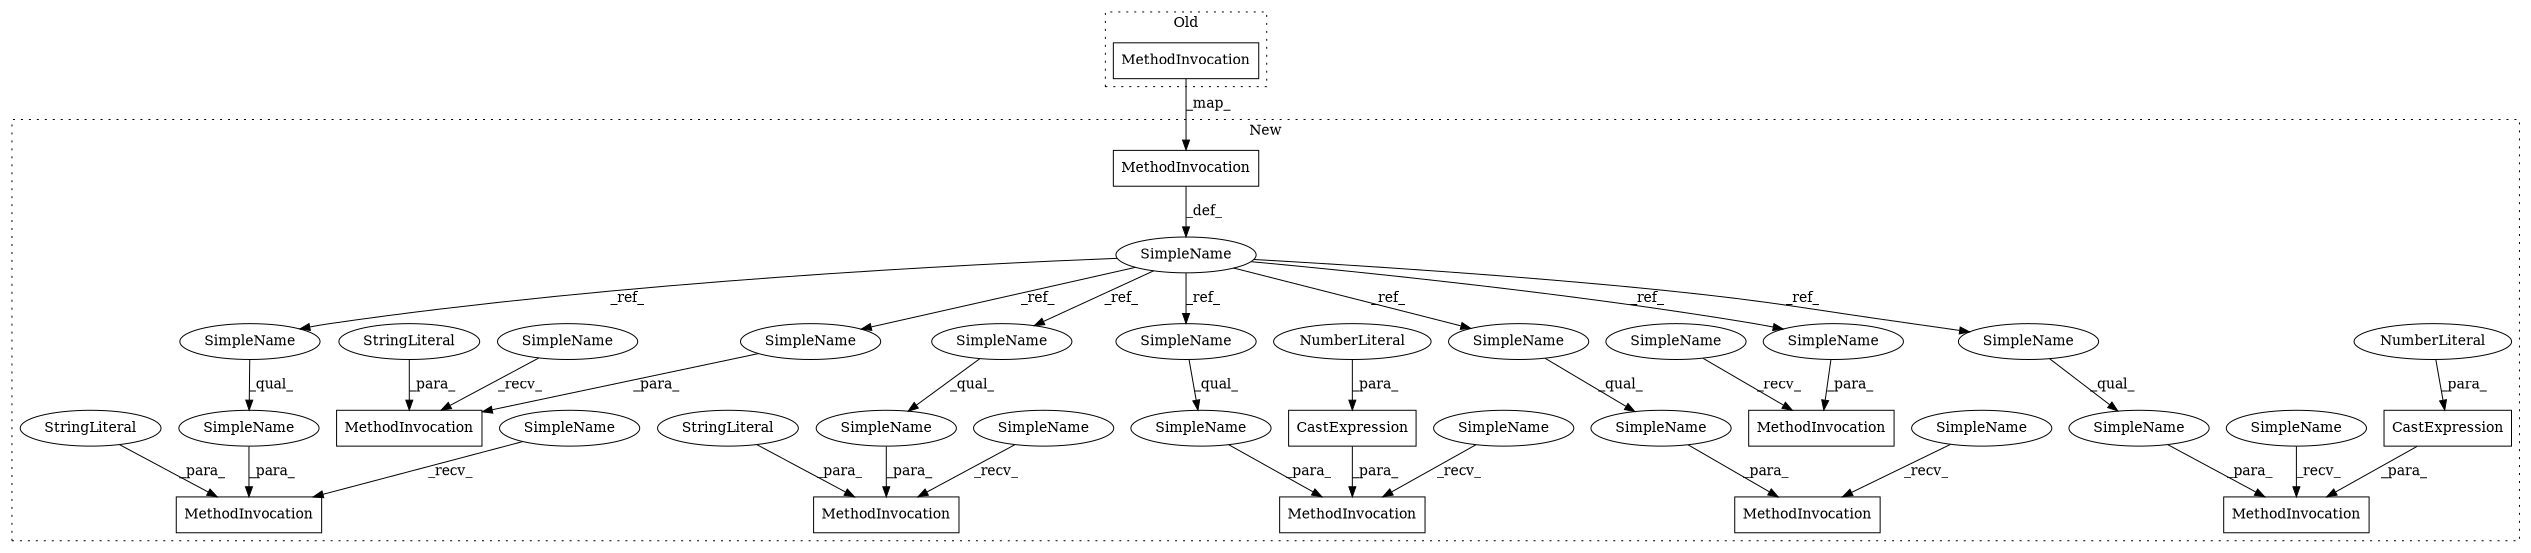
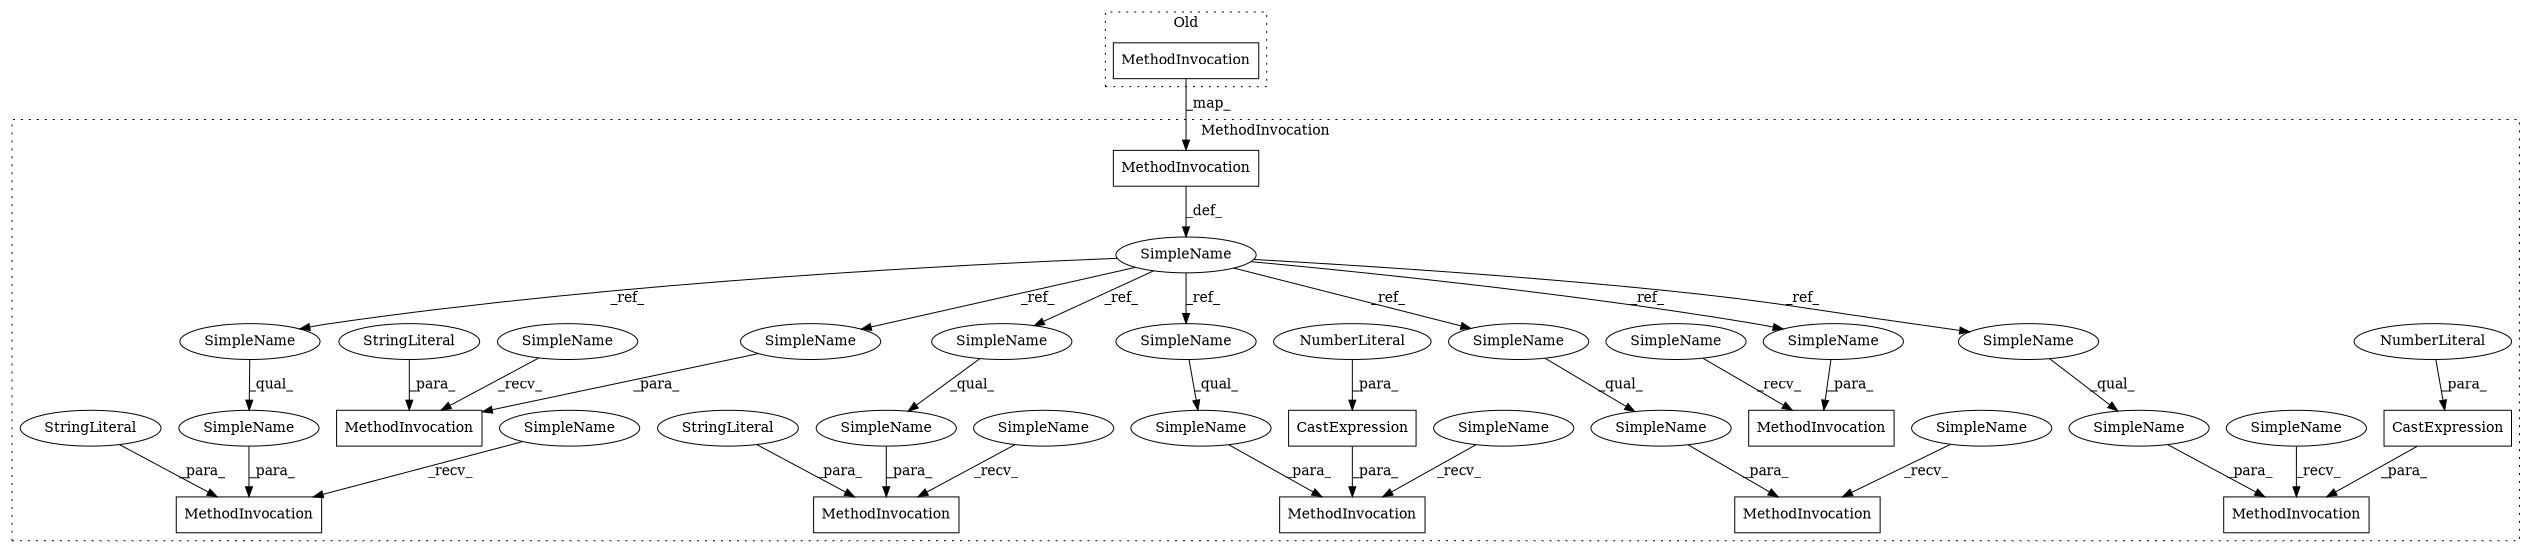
(1266, 131) -> (1266, 131)
